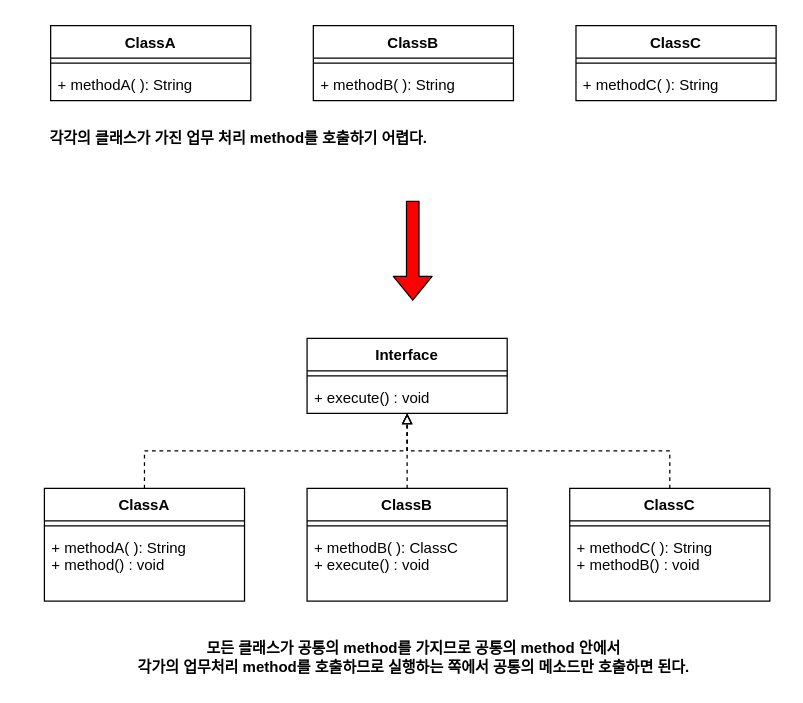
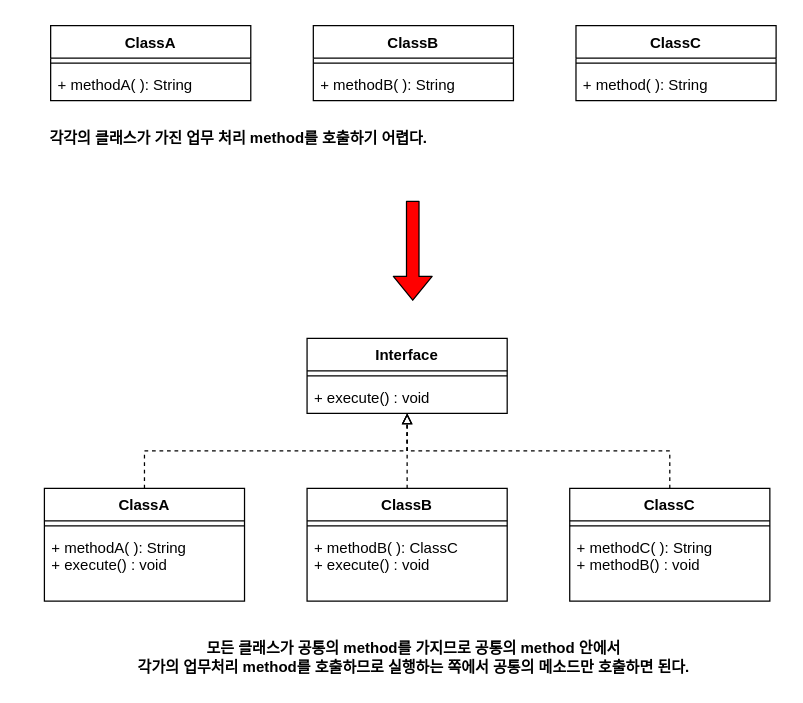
(657, 85) -> (653, 85)
(126, 548) -> (126, 548)
